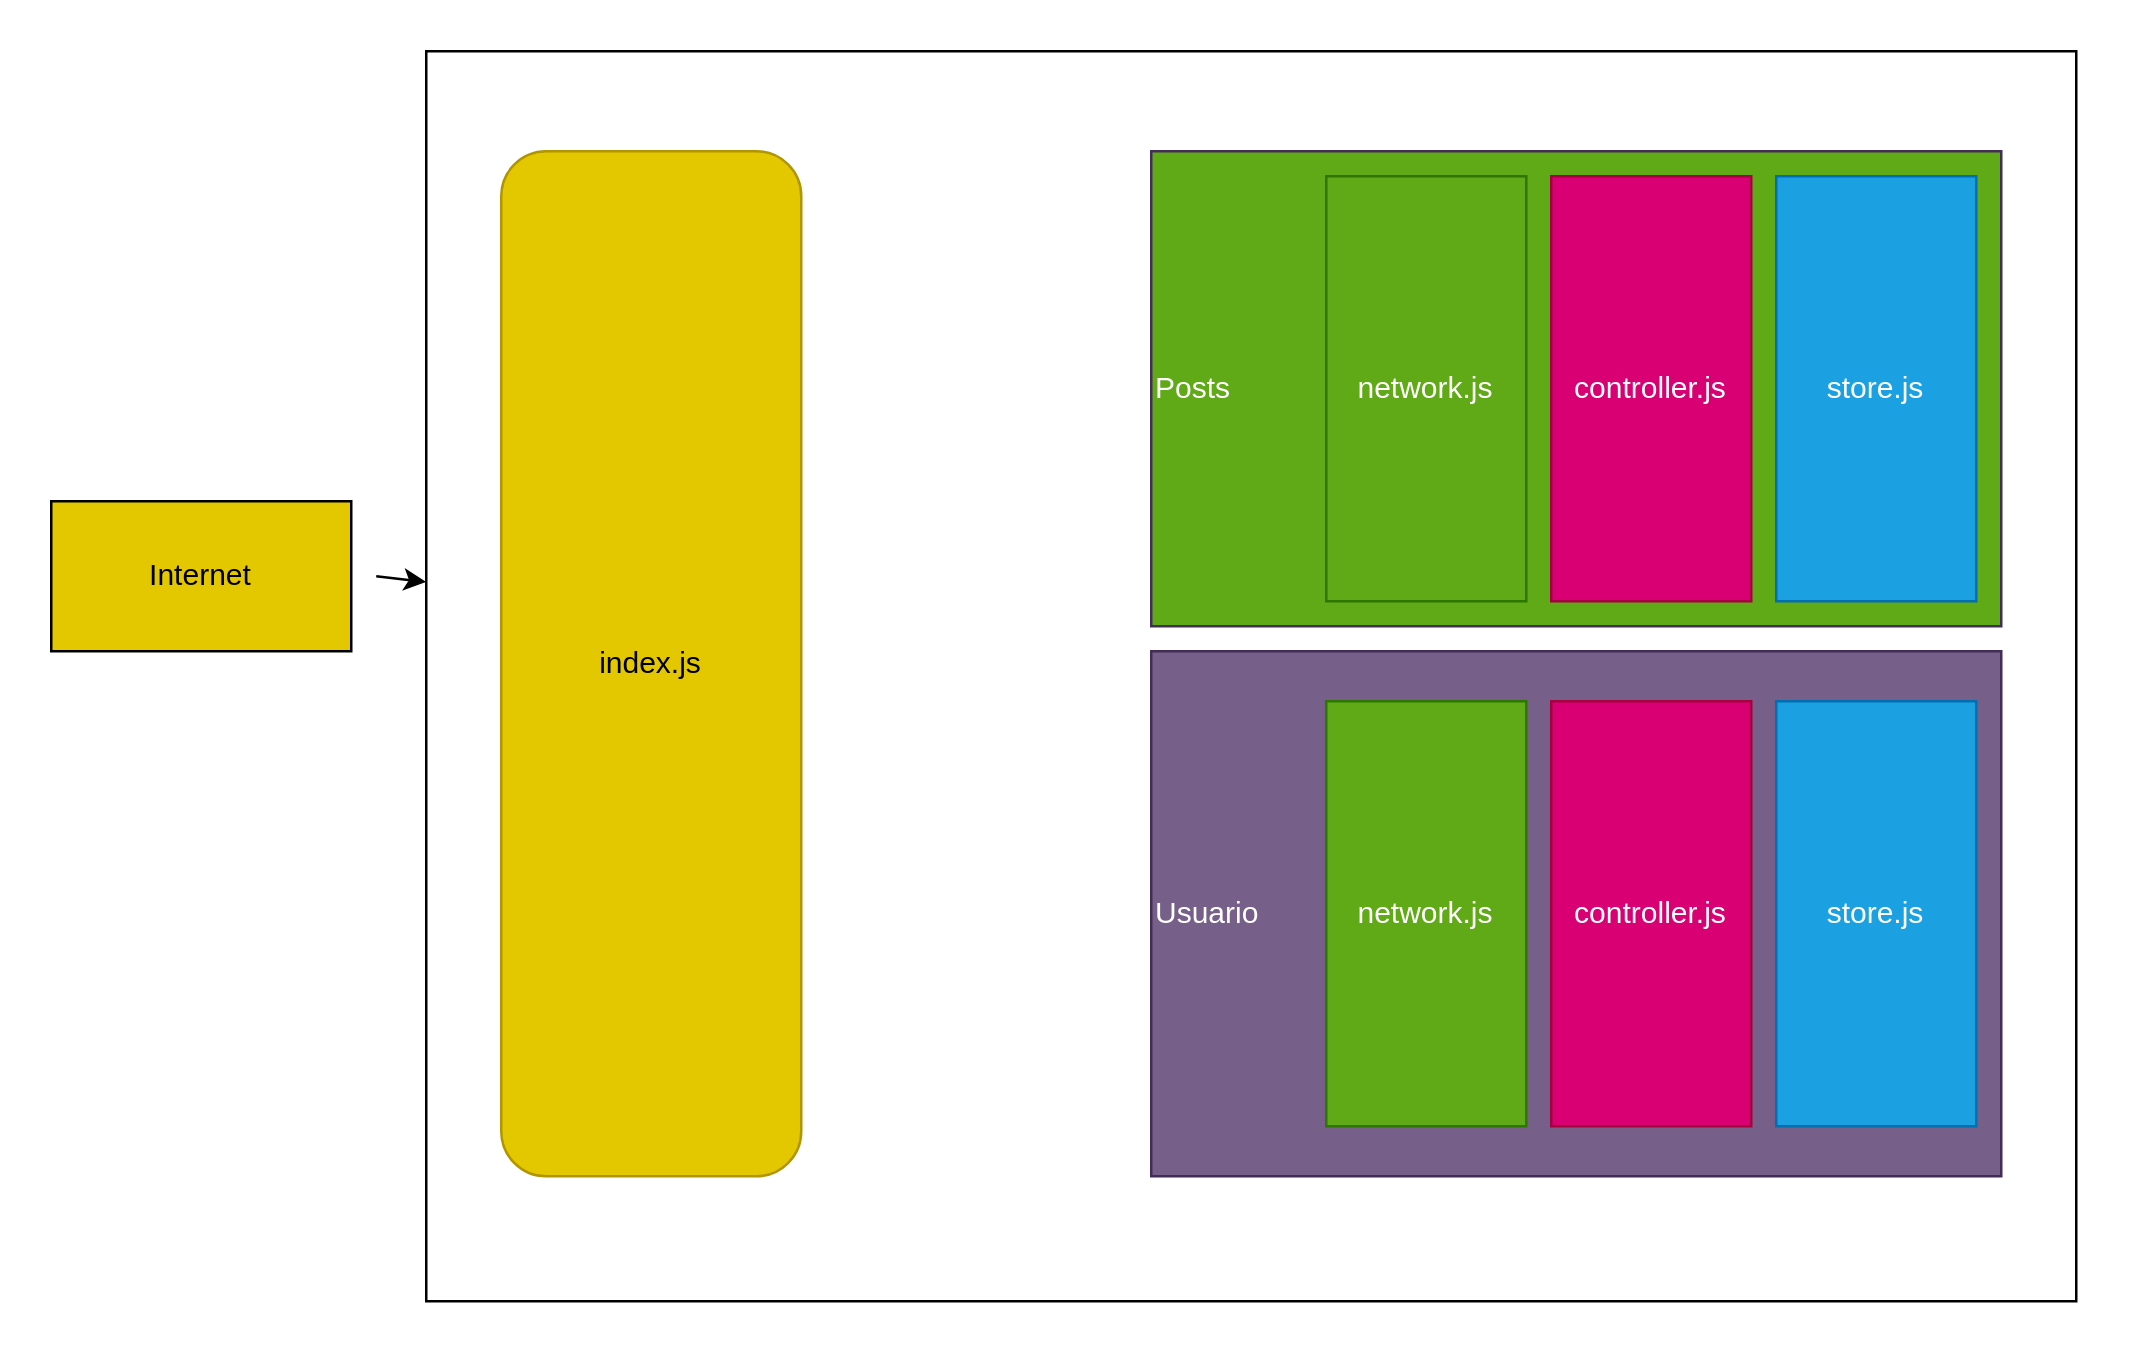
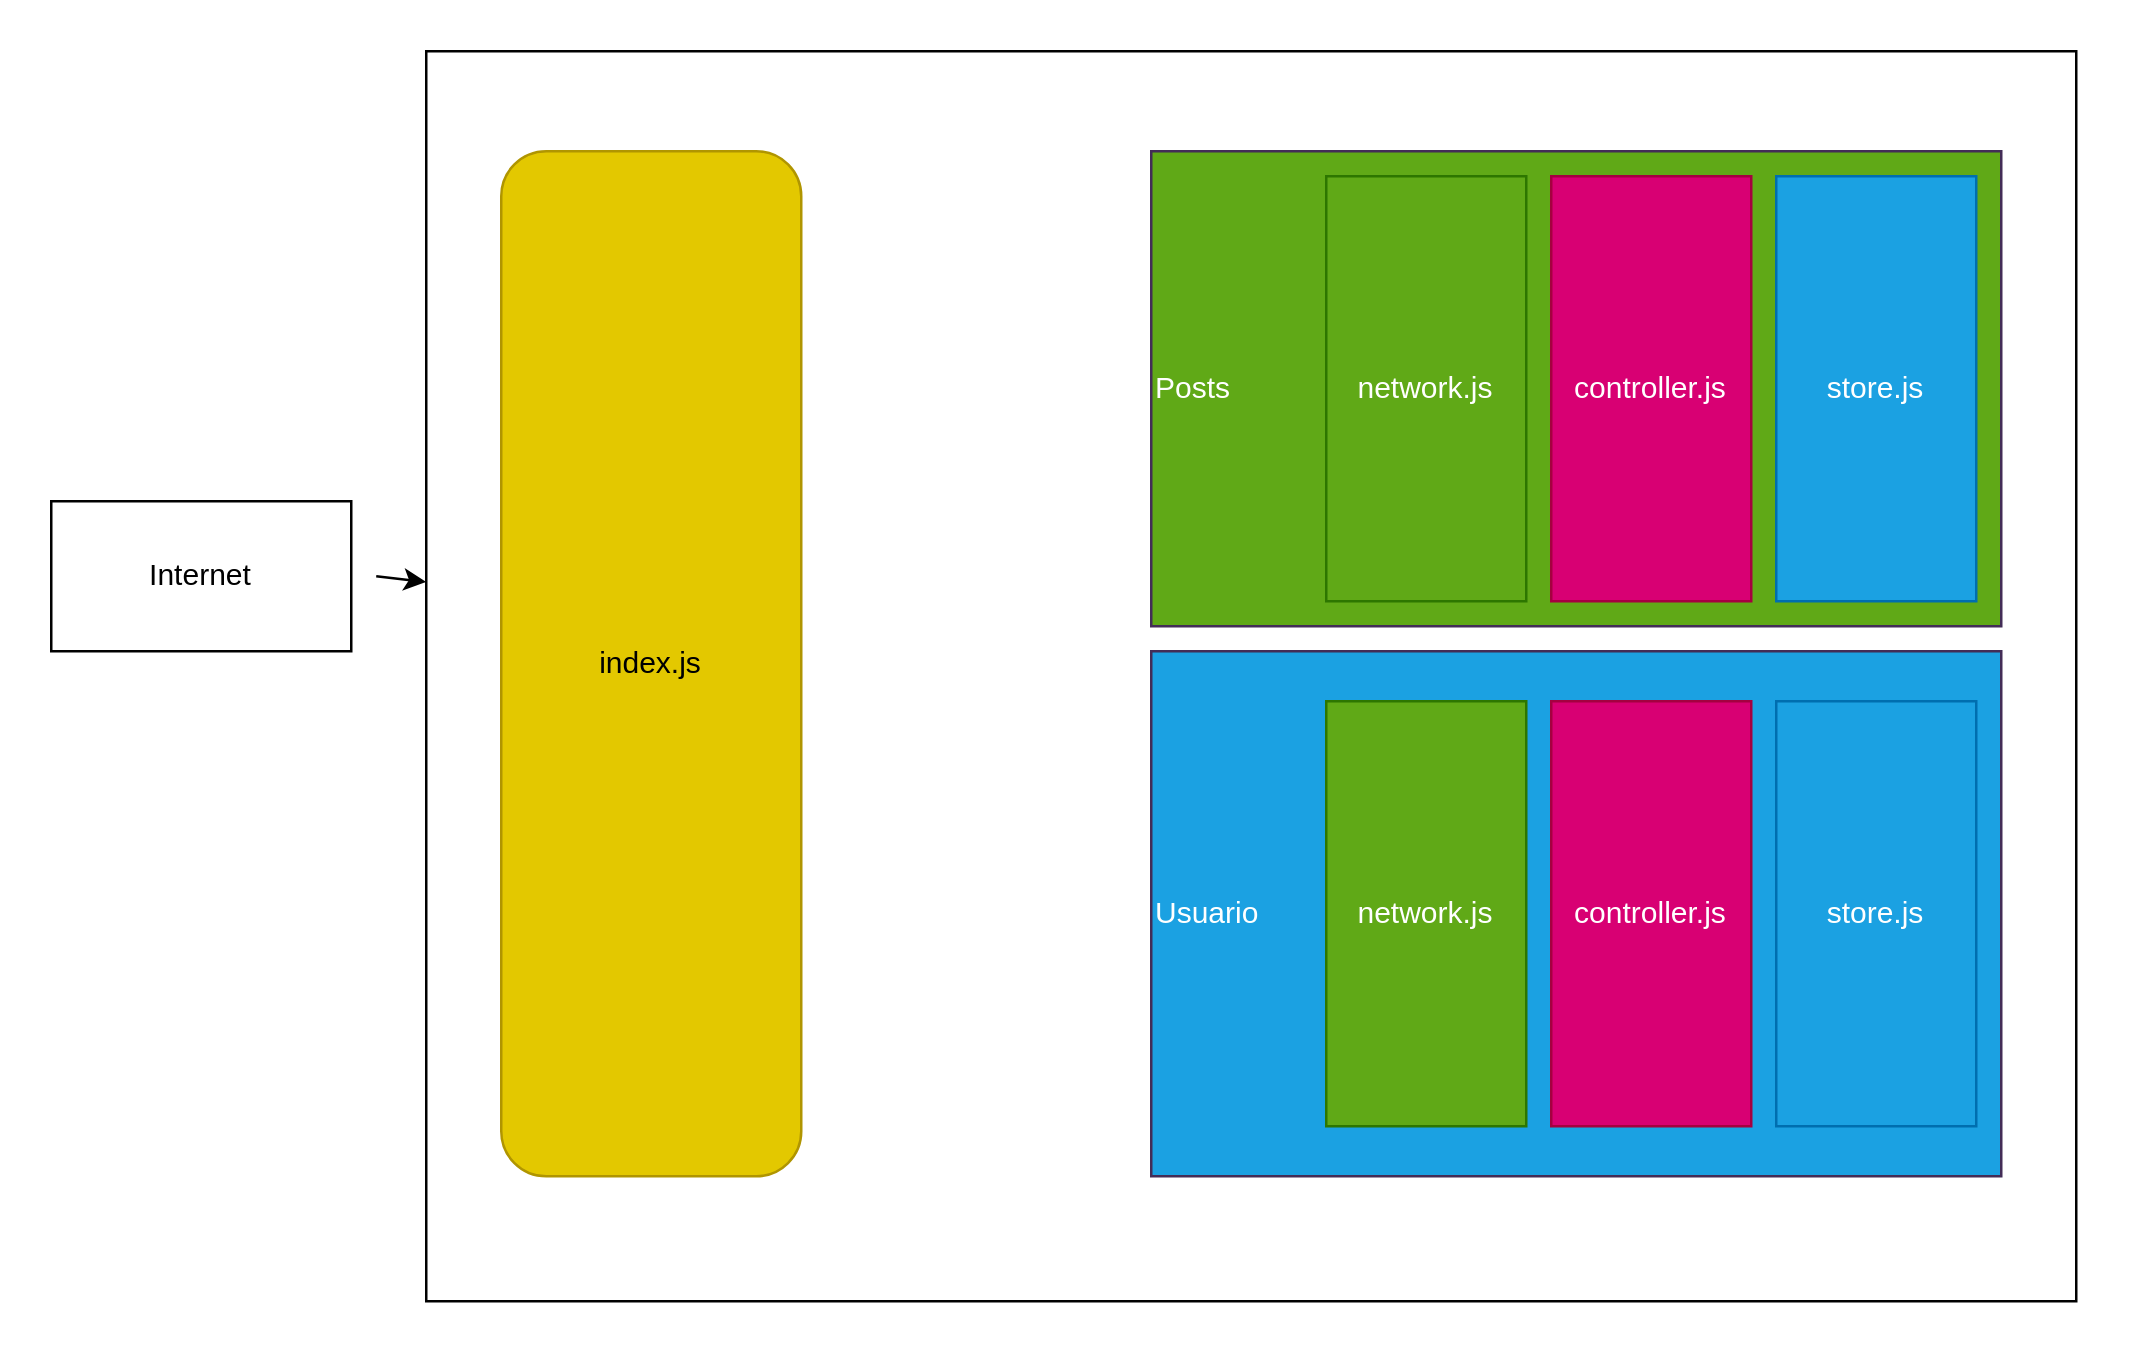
(201, 576) -> (201, 576)
(1211, 914) -> (1211, 914)
